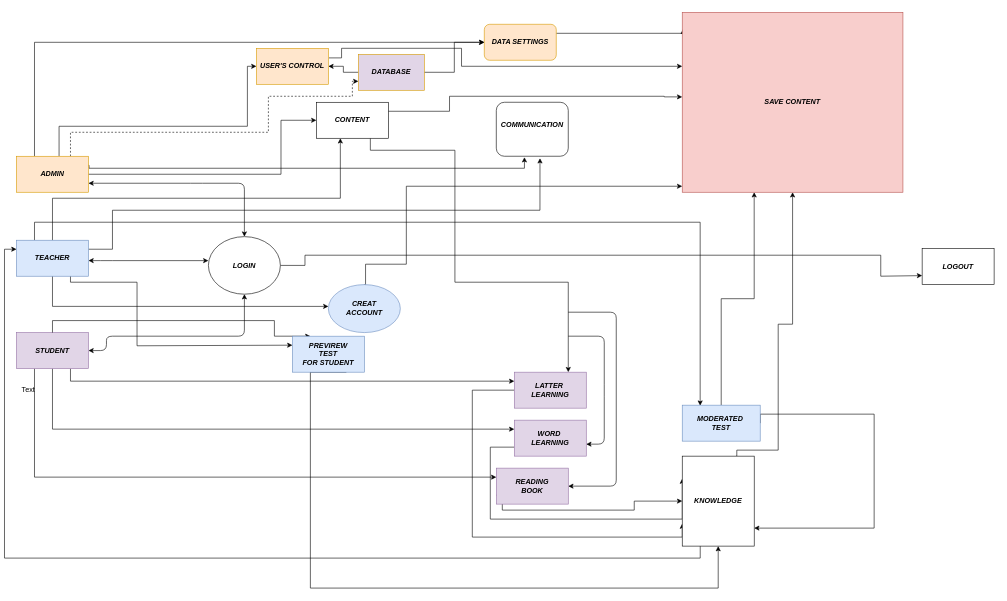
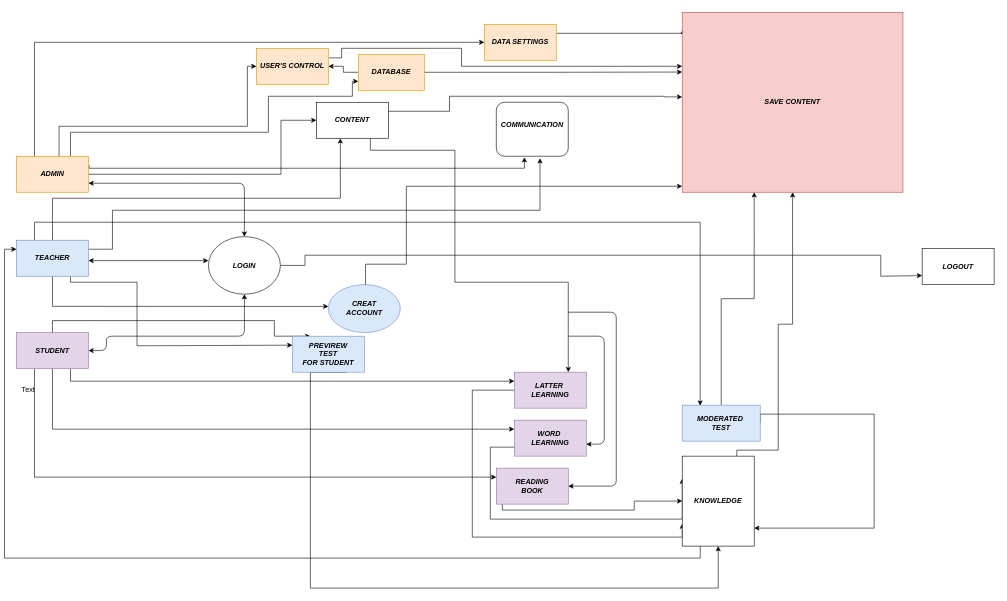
(521, 42) -> (521, 42)
(455, 60) -> (677, 72)
(392, 72) -> (392, 72)
(225, 132) -> (225, 132)
